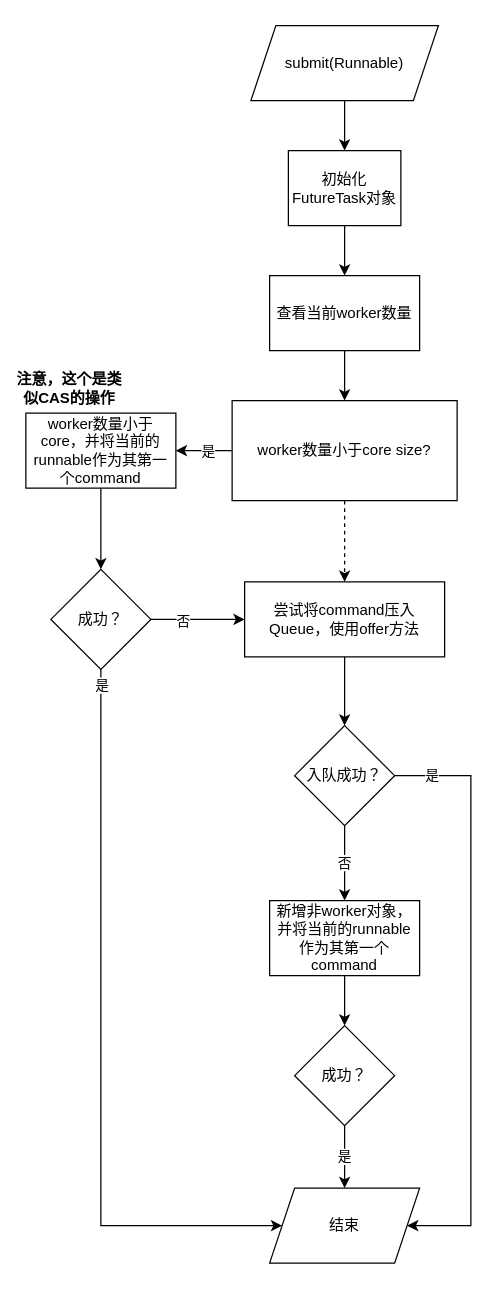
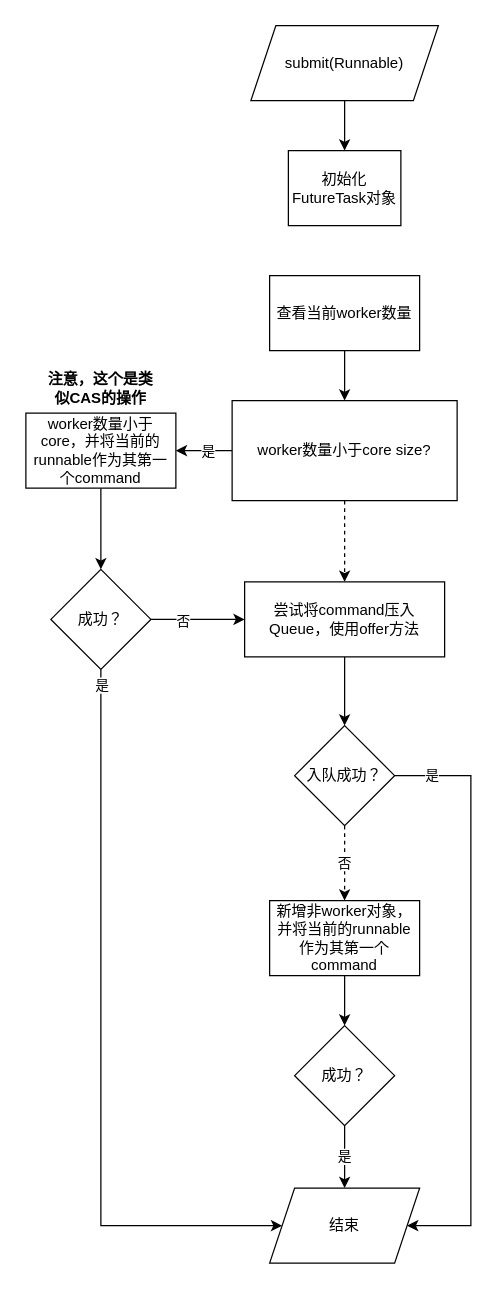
(344, 247) -> none
(69, 388) -> (101, 388)
(344, 842) -> (344, 842)
